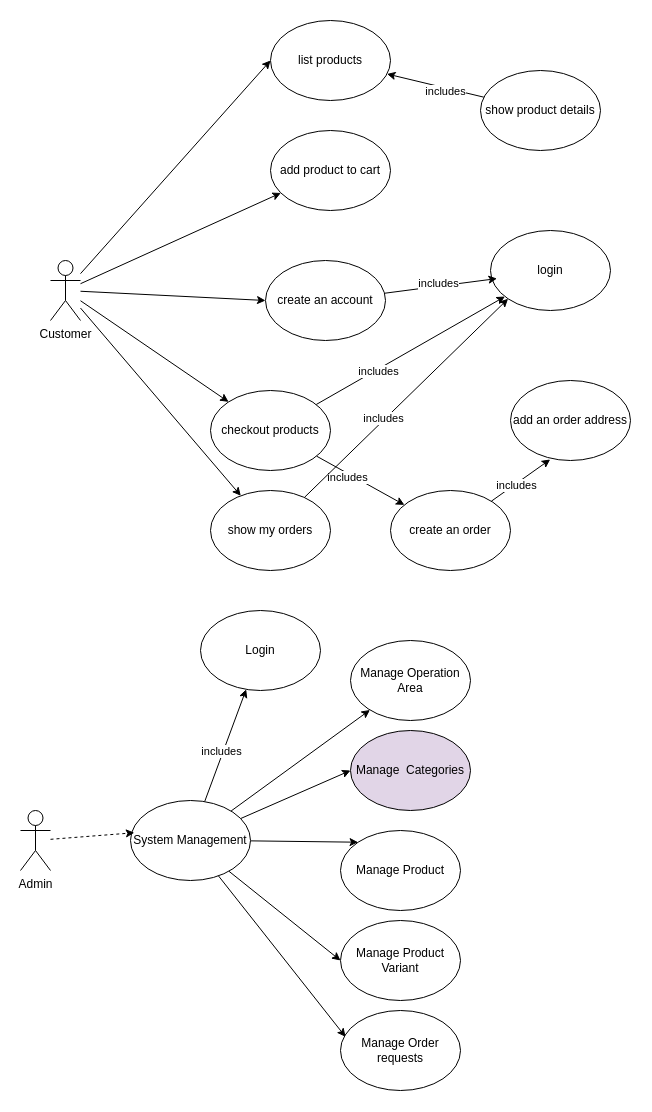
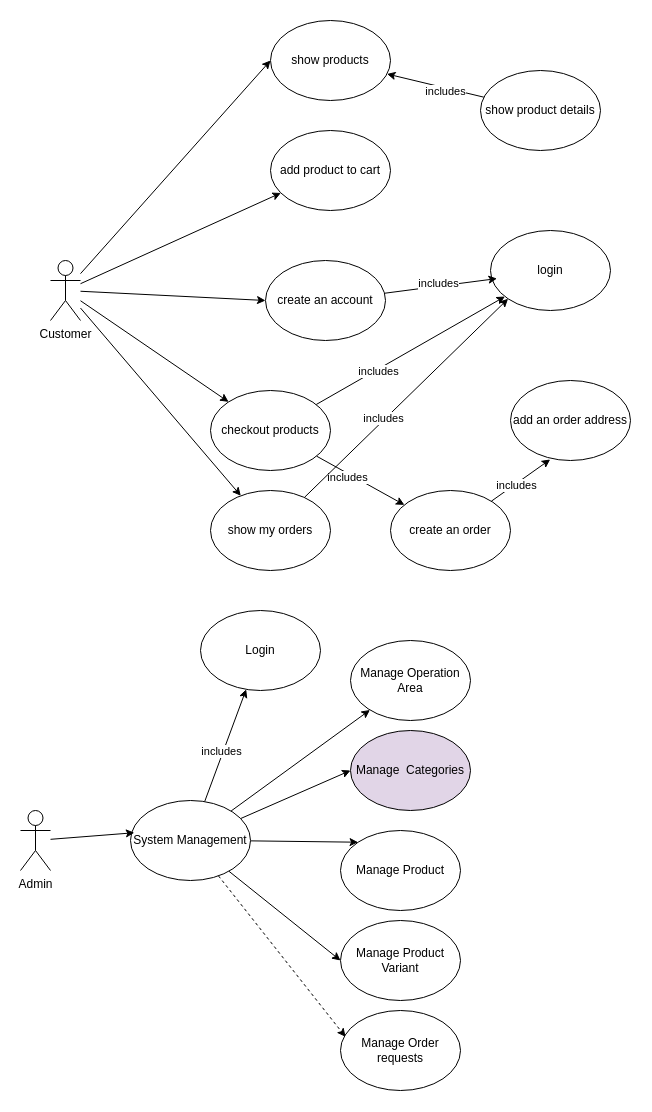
(331, 61) -> (331, 61)
(90, 836) -> (90, 836)
(280, 954) -> (280, 954)
